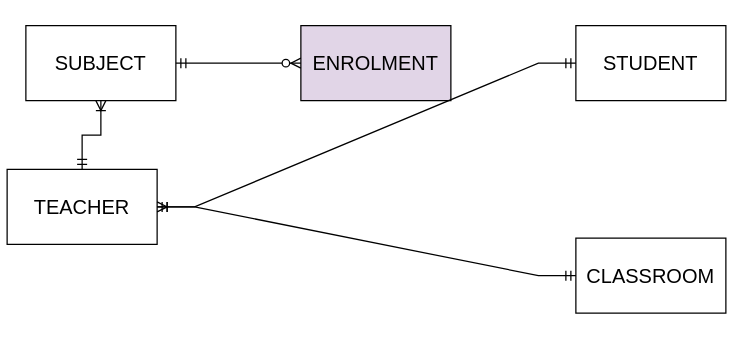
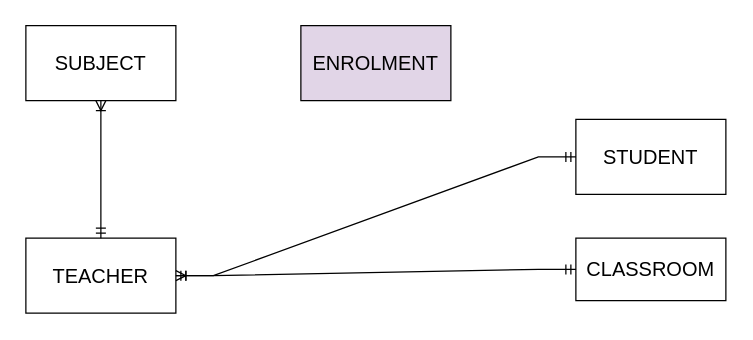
(238, 63) -> none
(651, 63) -> (651, 157)
(82, 207) -> (101, 276)
(651, 276) -> (651, 269)
